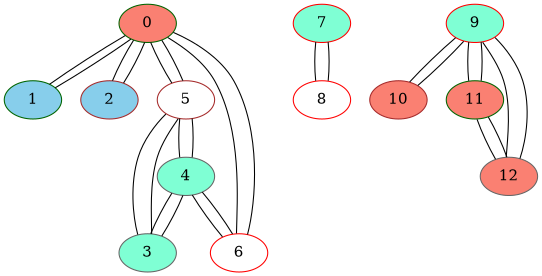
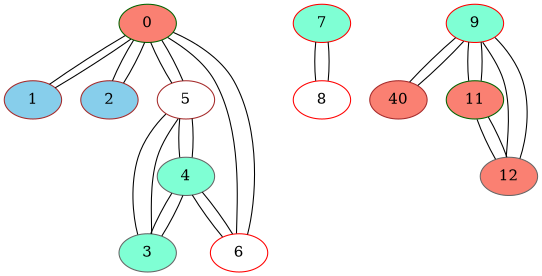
(33, 100) -> (33, 100)
(398, 100) -> (398, 100)
